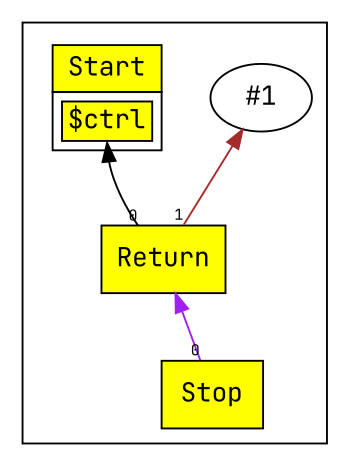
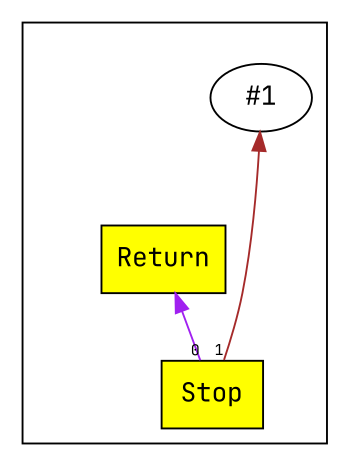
(107, 98) -> none
(208, 185) -> (249, 257)
